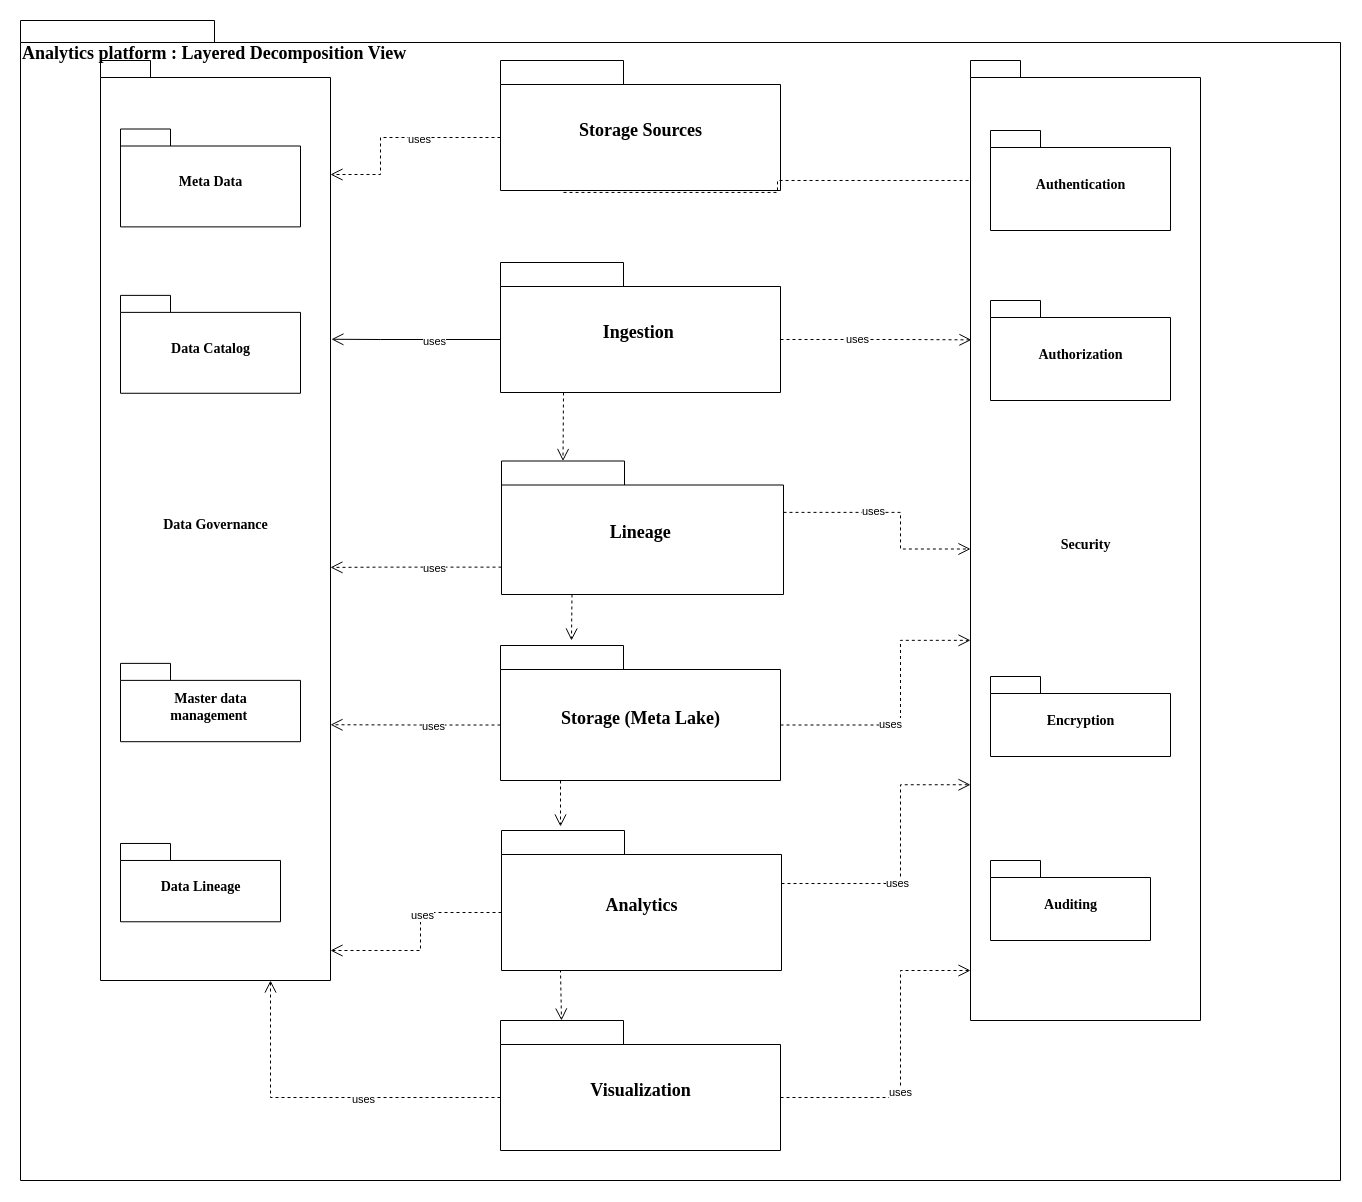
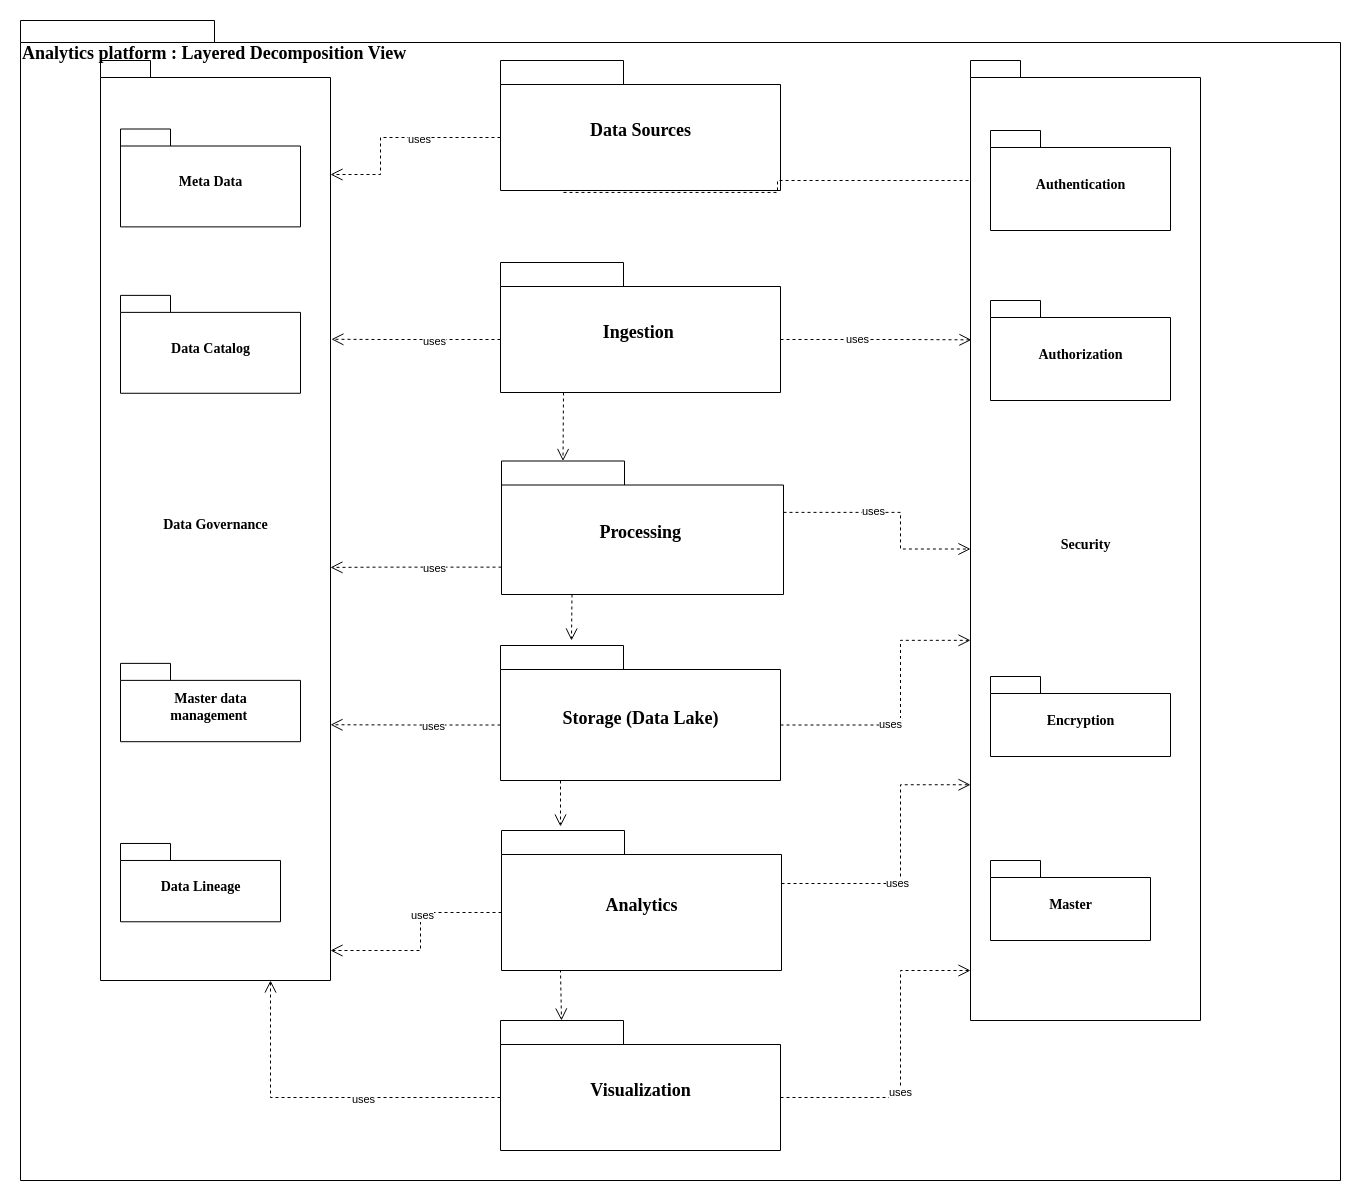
(641, 131) -> (641, 131)
(379, 339) -> (379, 339)
(643, 533) -> (643, 533)
(641, 719) -> (641, 719)
(1071, 906) -> (1071, 906)
